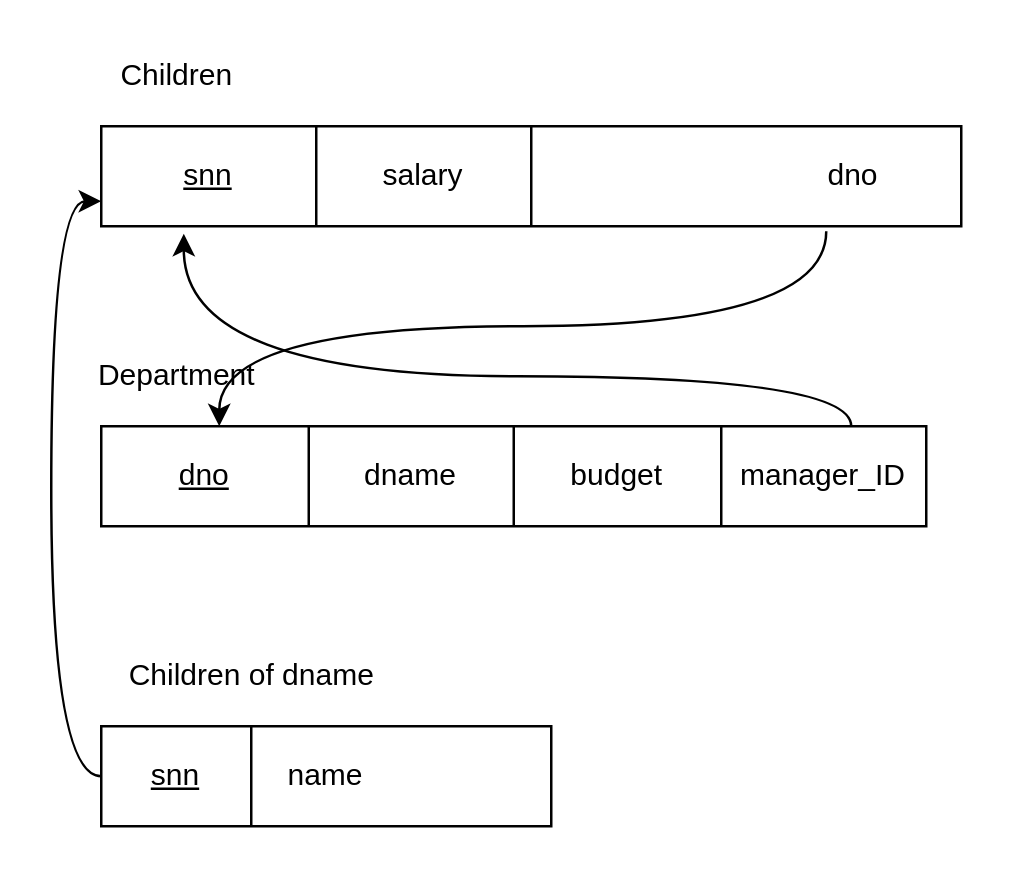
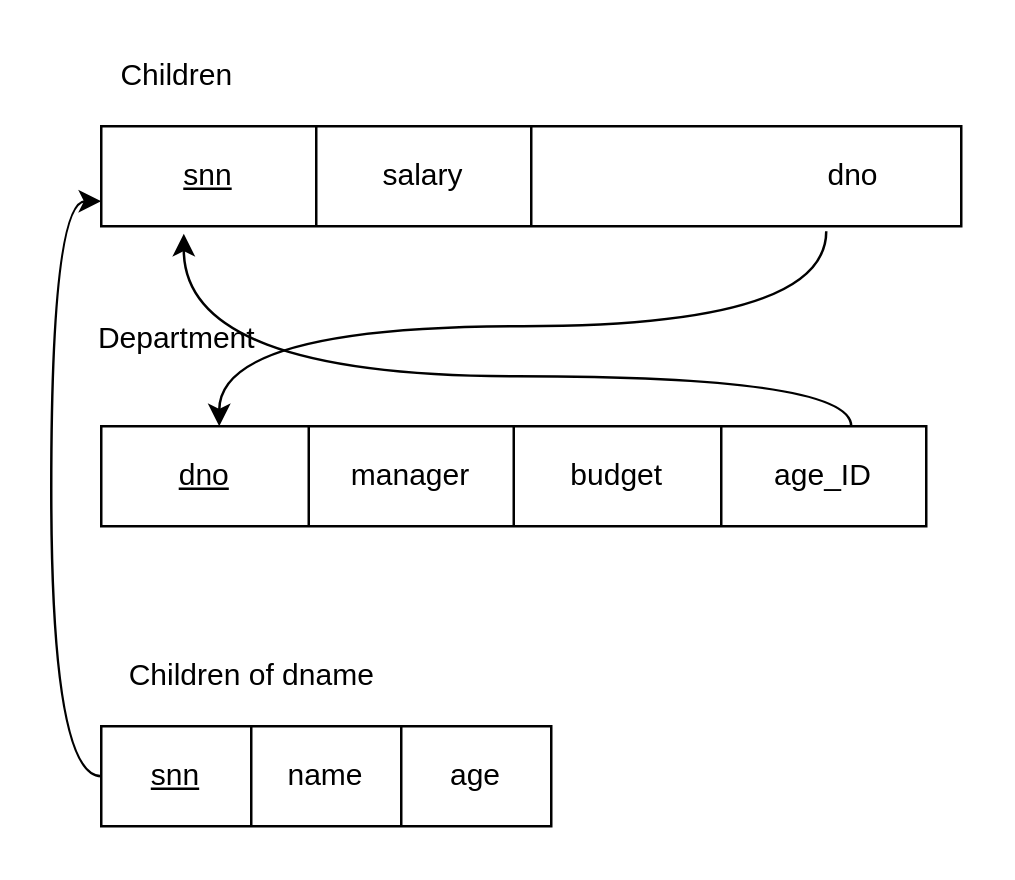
(176, 376) -> (176, 339)
(411, 476) -> (411, 476)
(824, 476) -> (824, 476)
none -> (476, 776)
